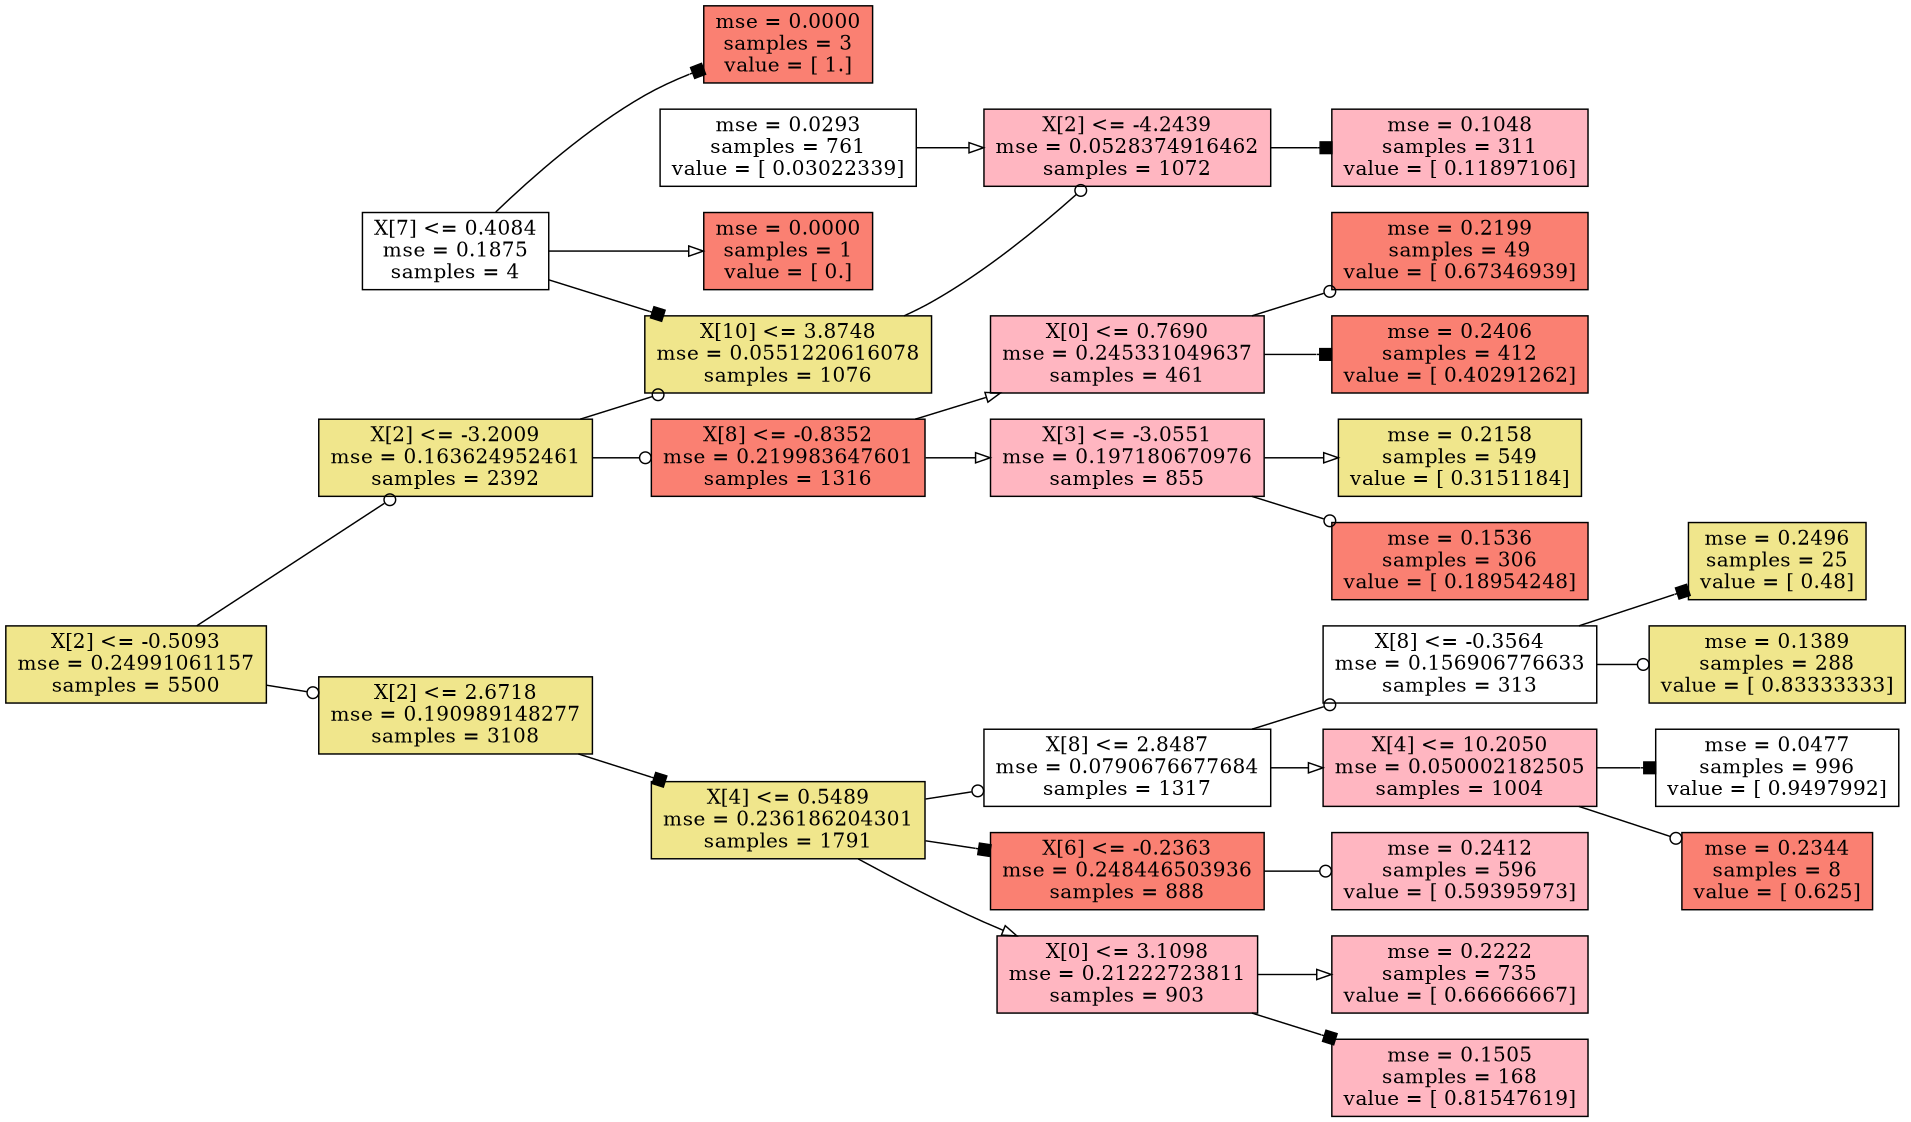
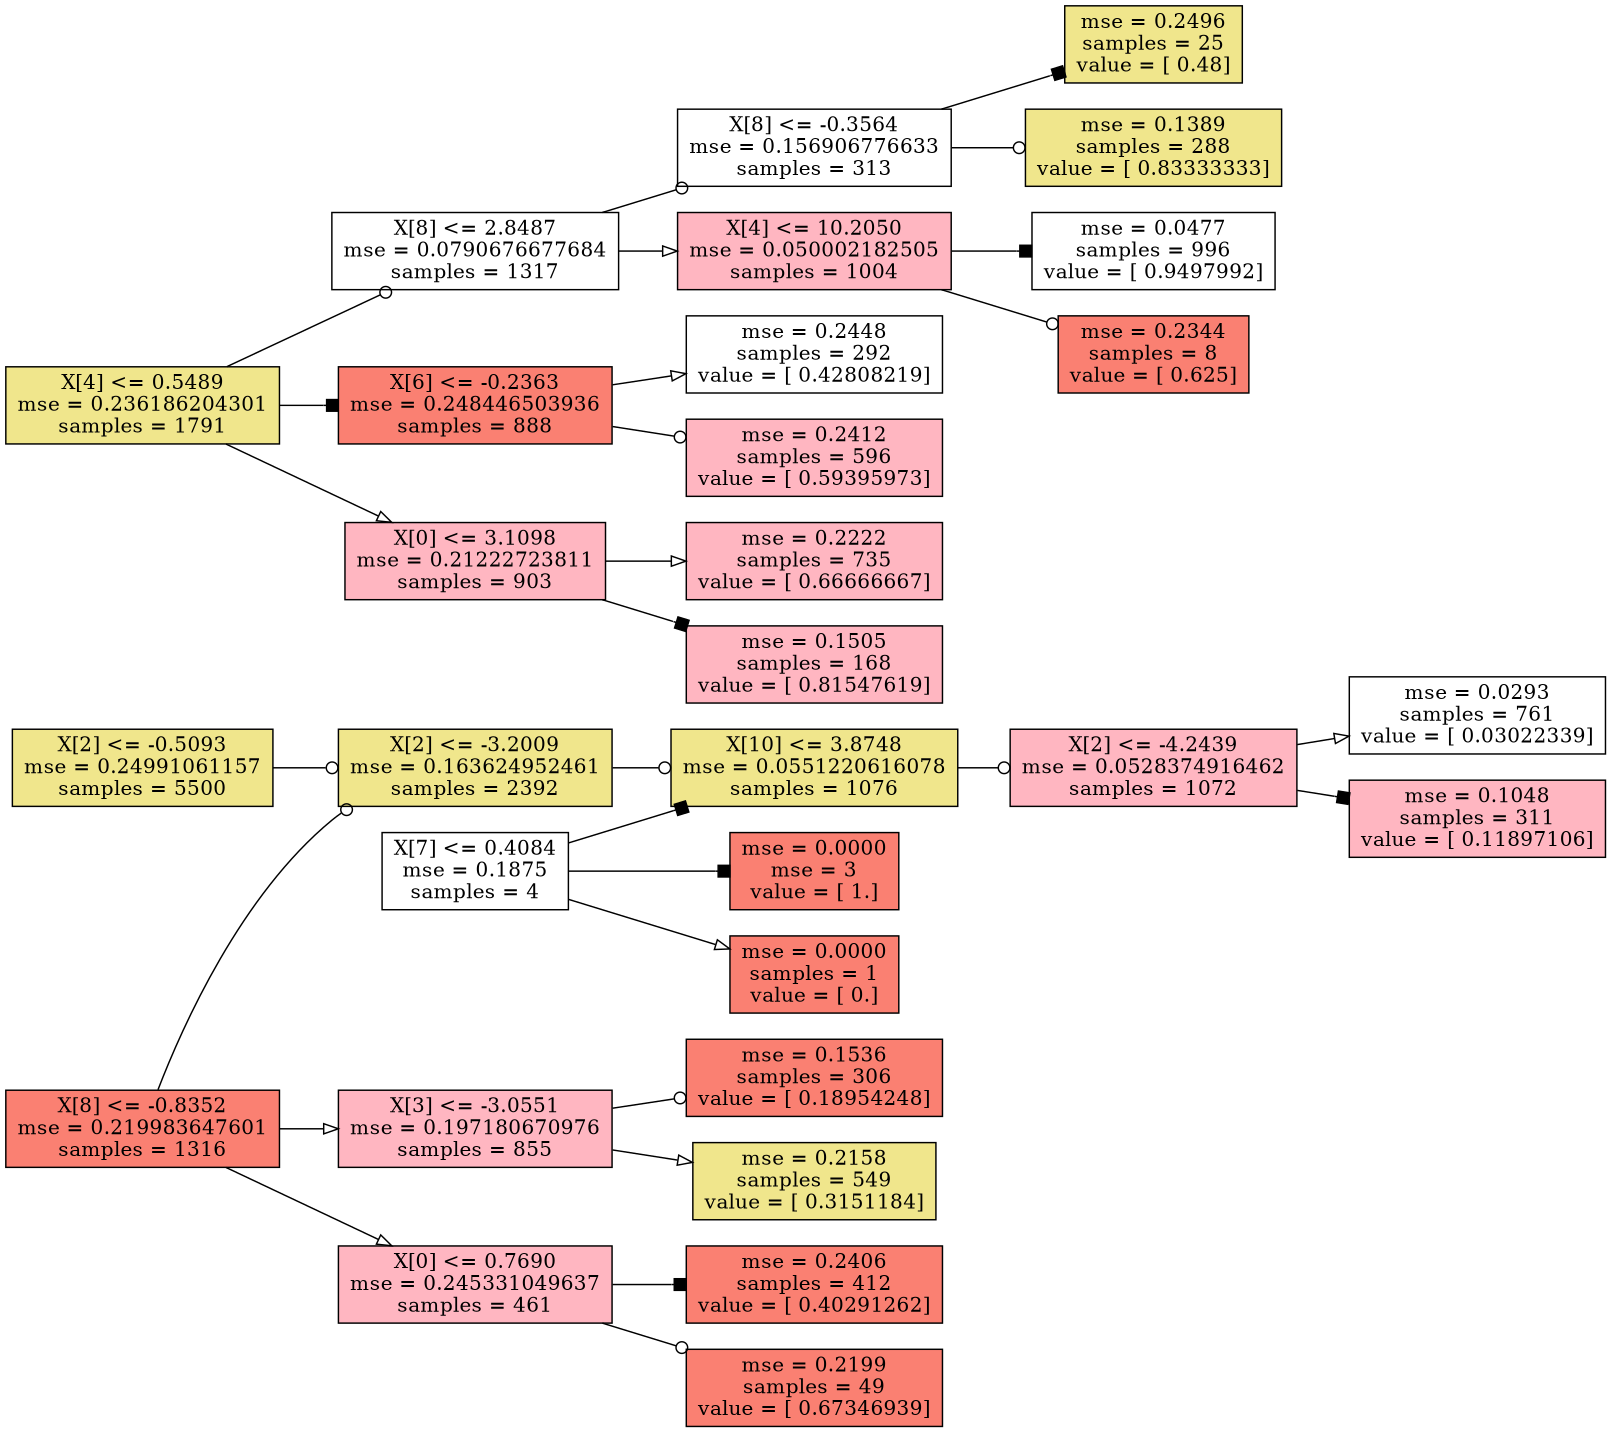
(788, 44) -> (814, 871)
(943, 148) -> (1316, 742)
none -> (814, 354)
(616, 458) -> (232, 939)
(456, 715) -> none
